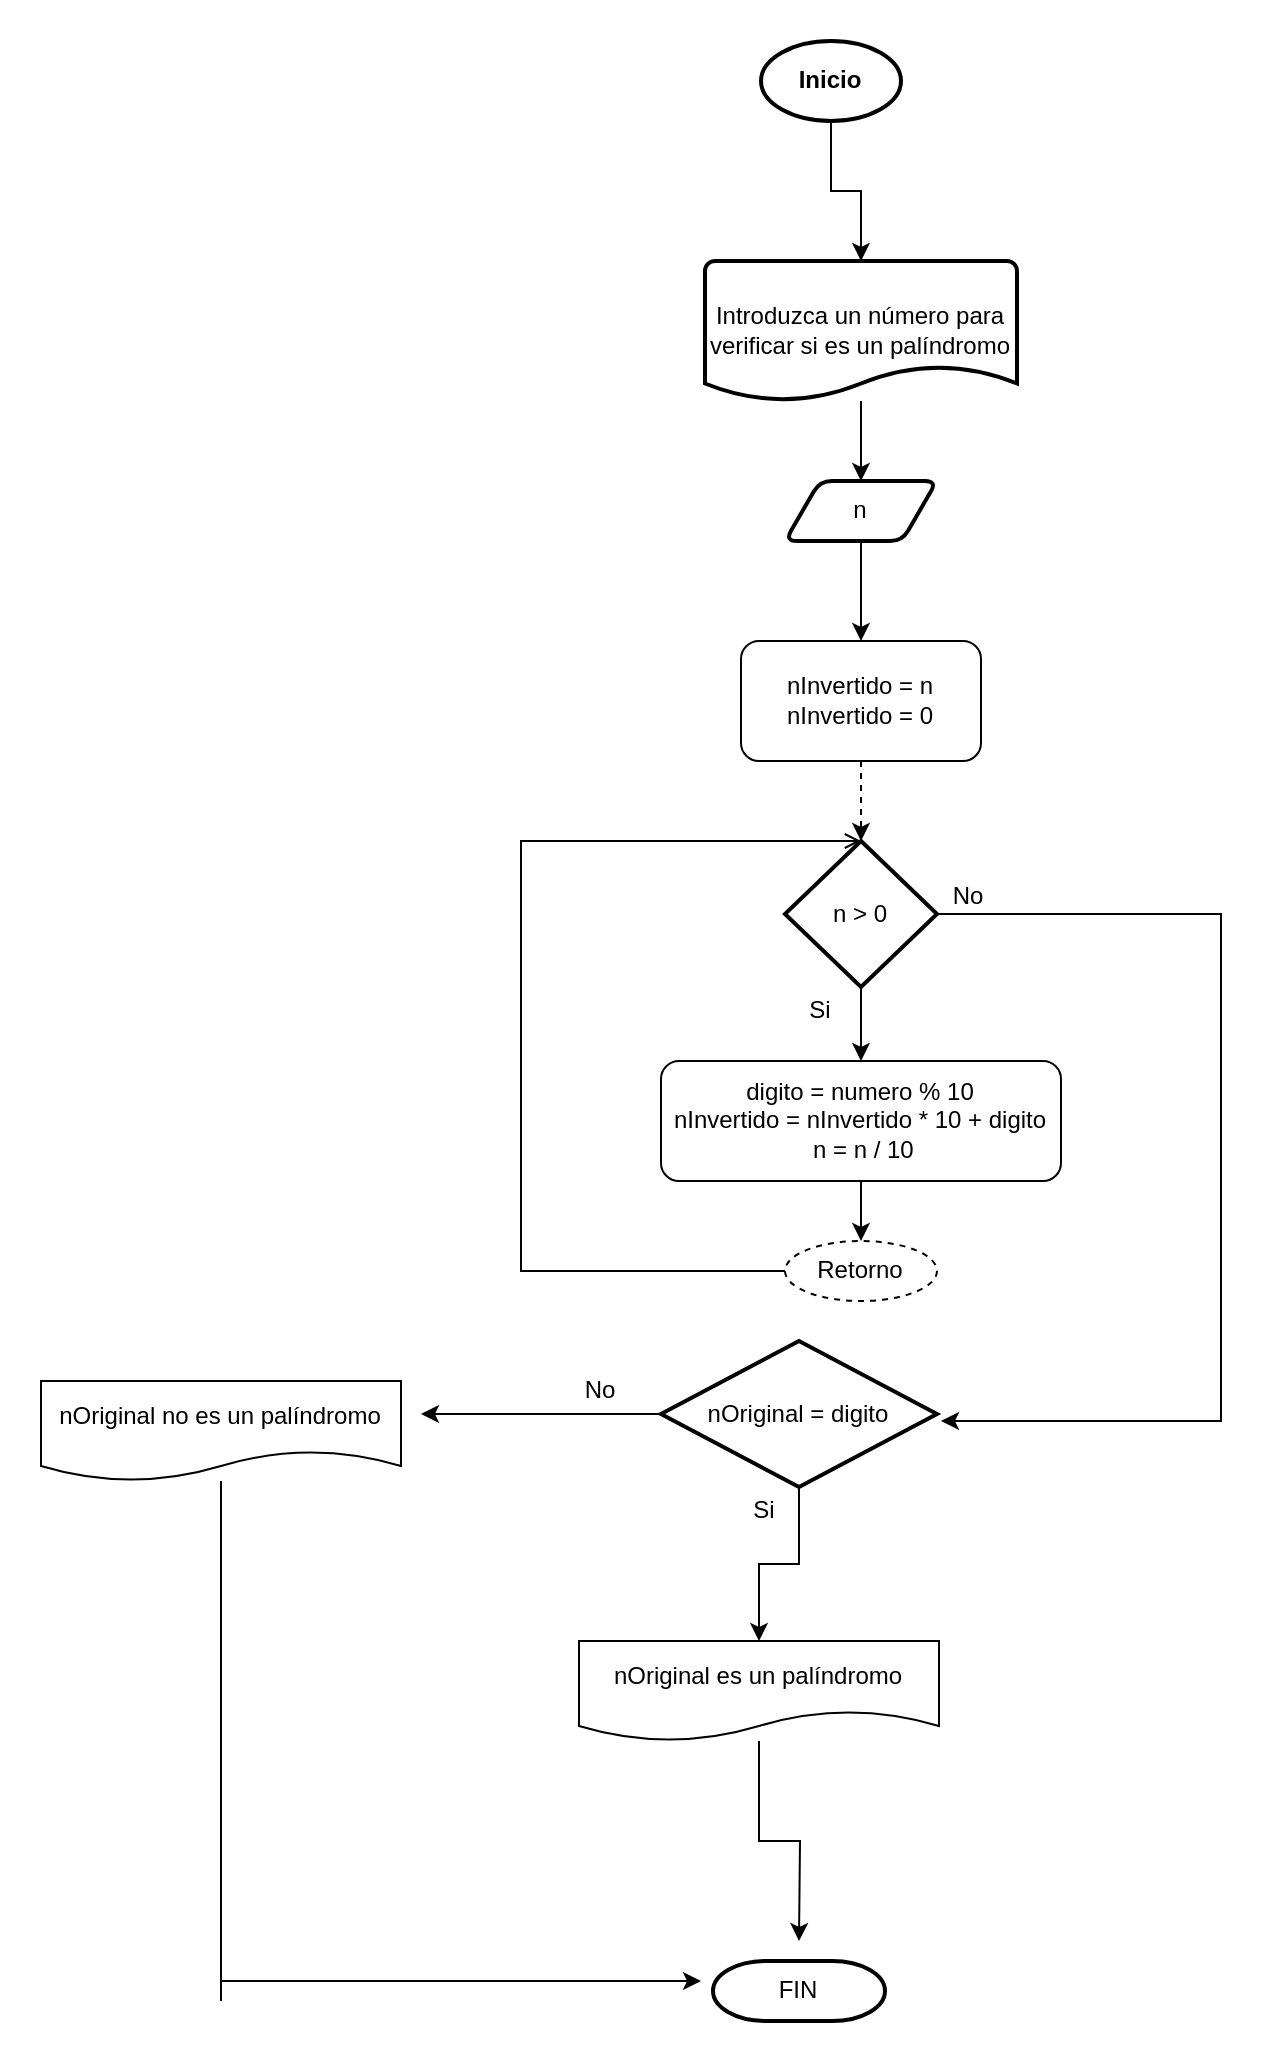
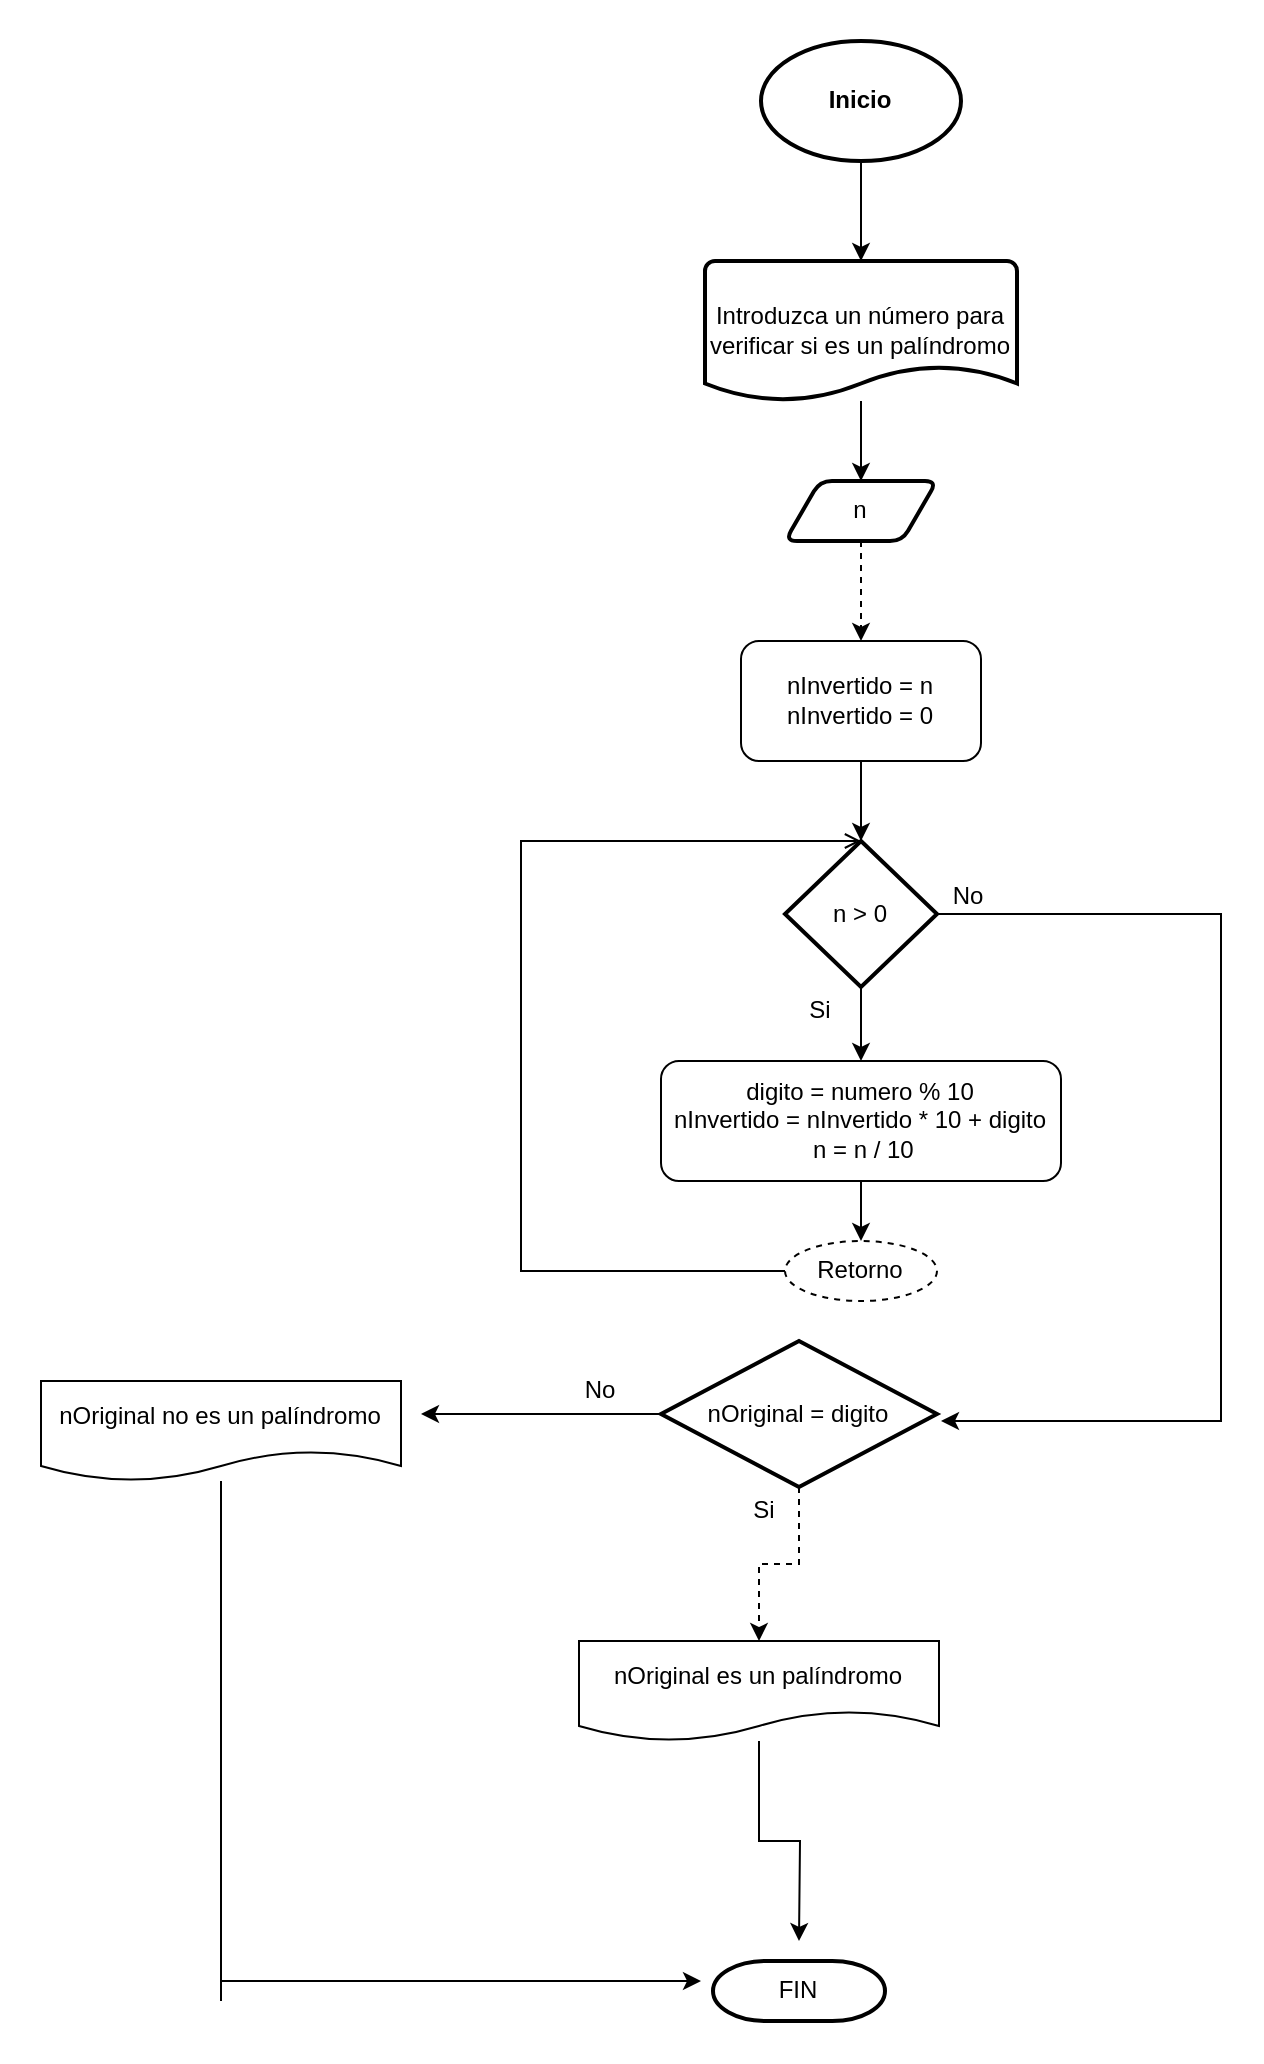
(831, 81) -> (861, 101)
(861, 585) -> (861, 585)
(861, 793) -> (861, 793)
(784, 1564) -> (784, 1564)
